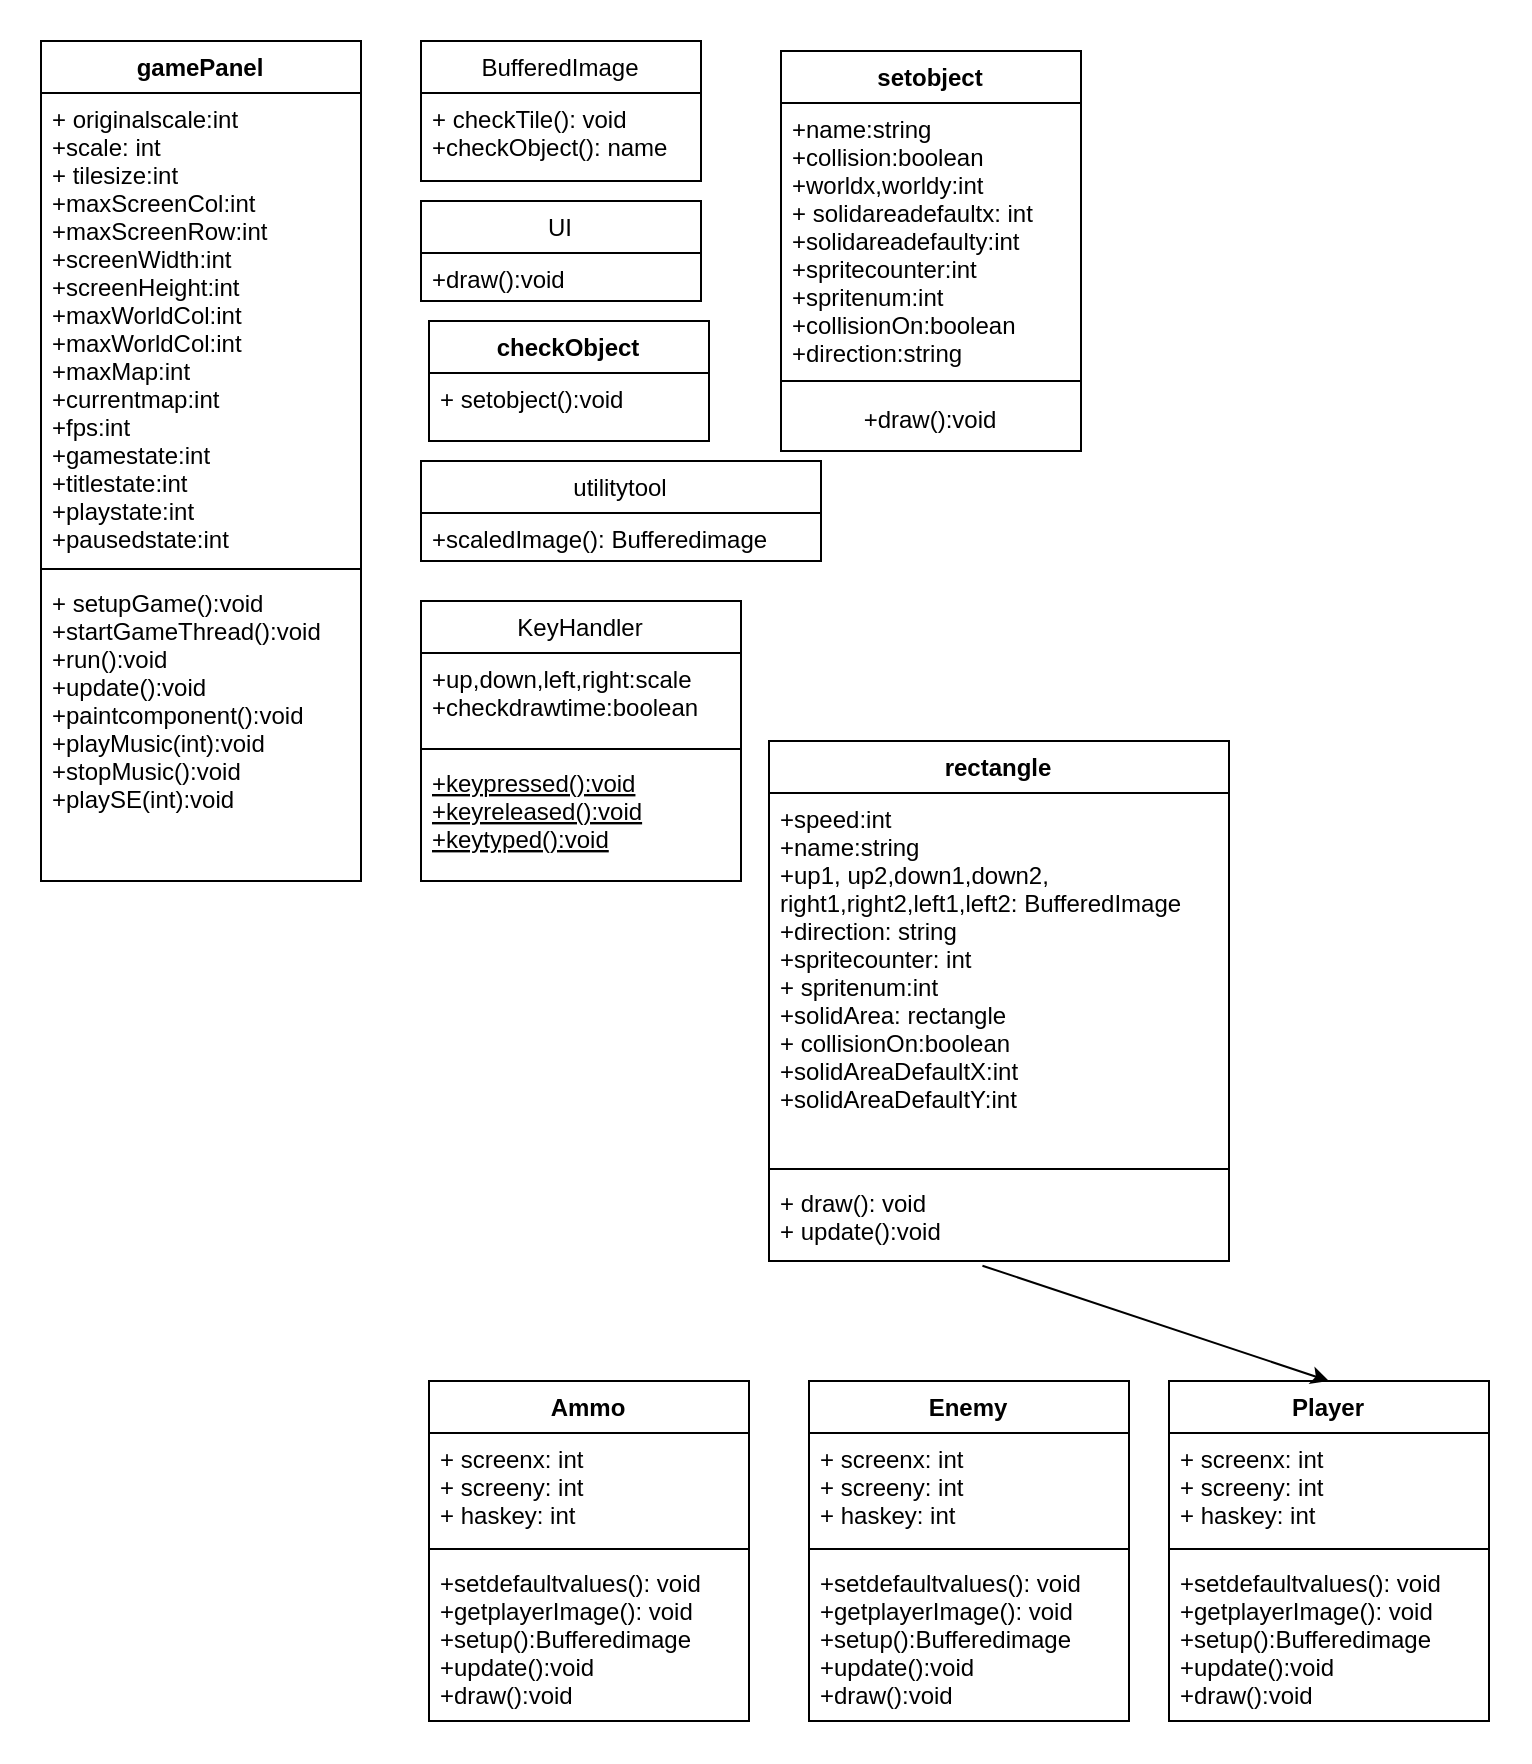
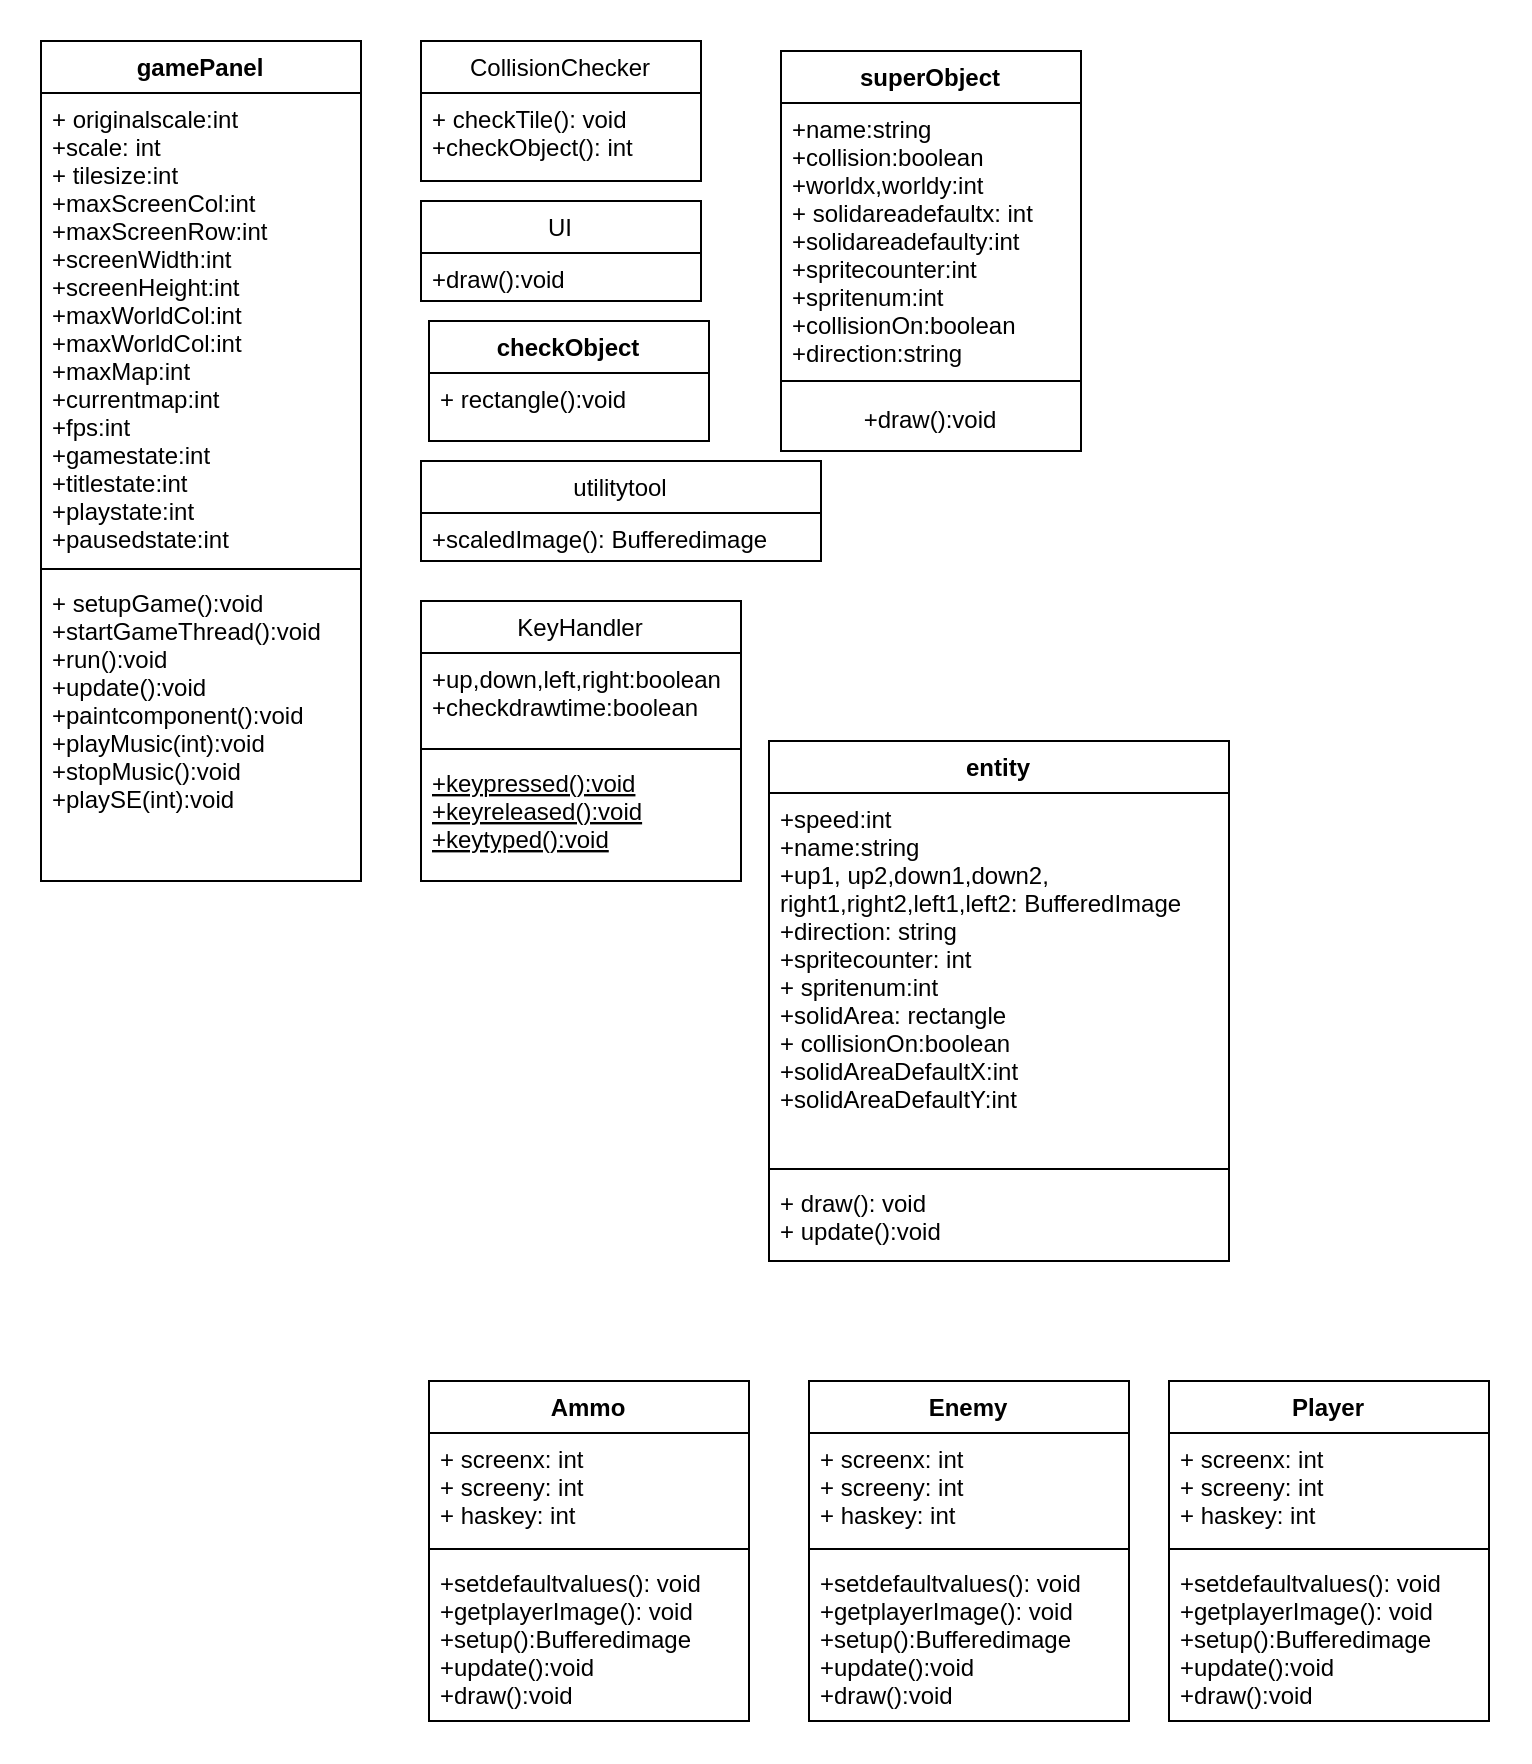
(560, 68) -> (560, 68)
(930, 78) -> (930, 78)
(541, 120) -> (541, 120)
(552, 400) -> (548, 400)
(578, 680) -> (592, 680)
(998, 768) -> (998, 768)
(1150, 1321) -> none
